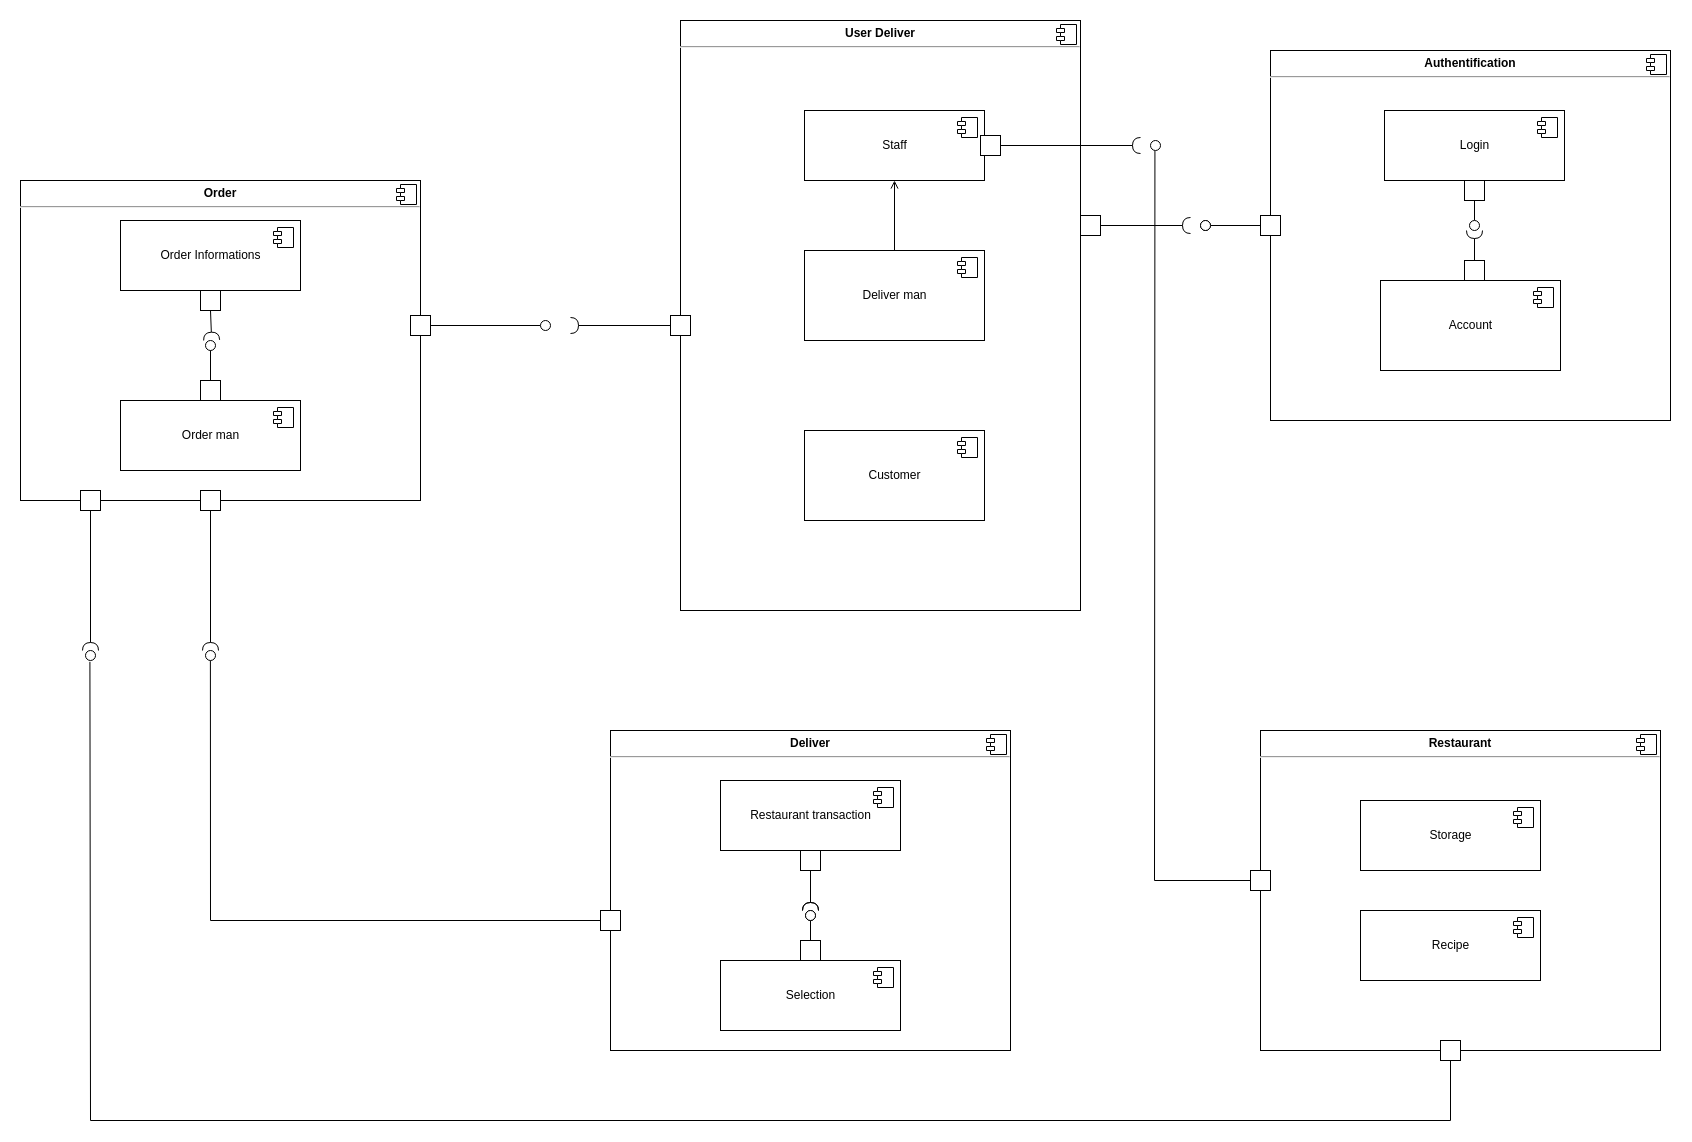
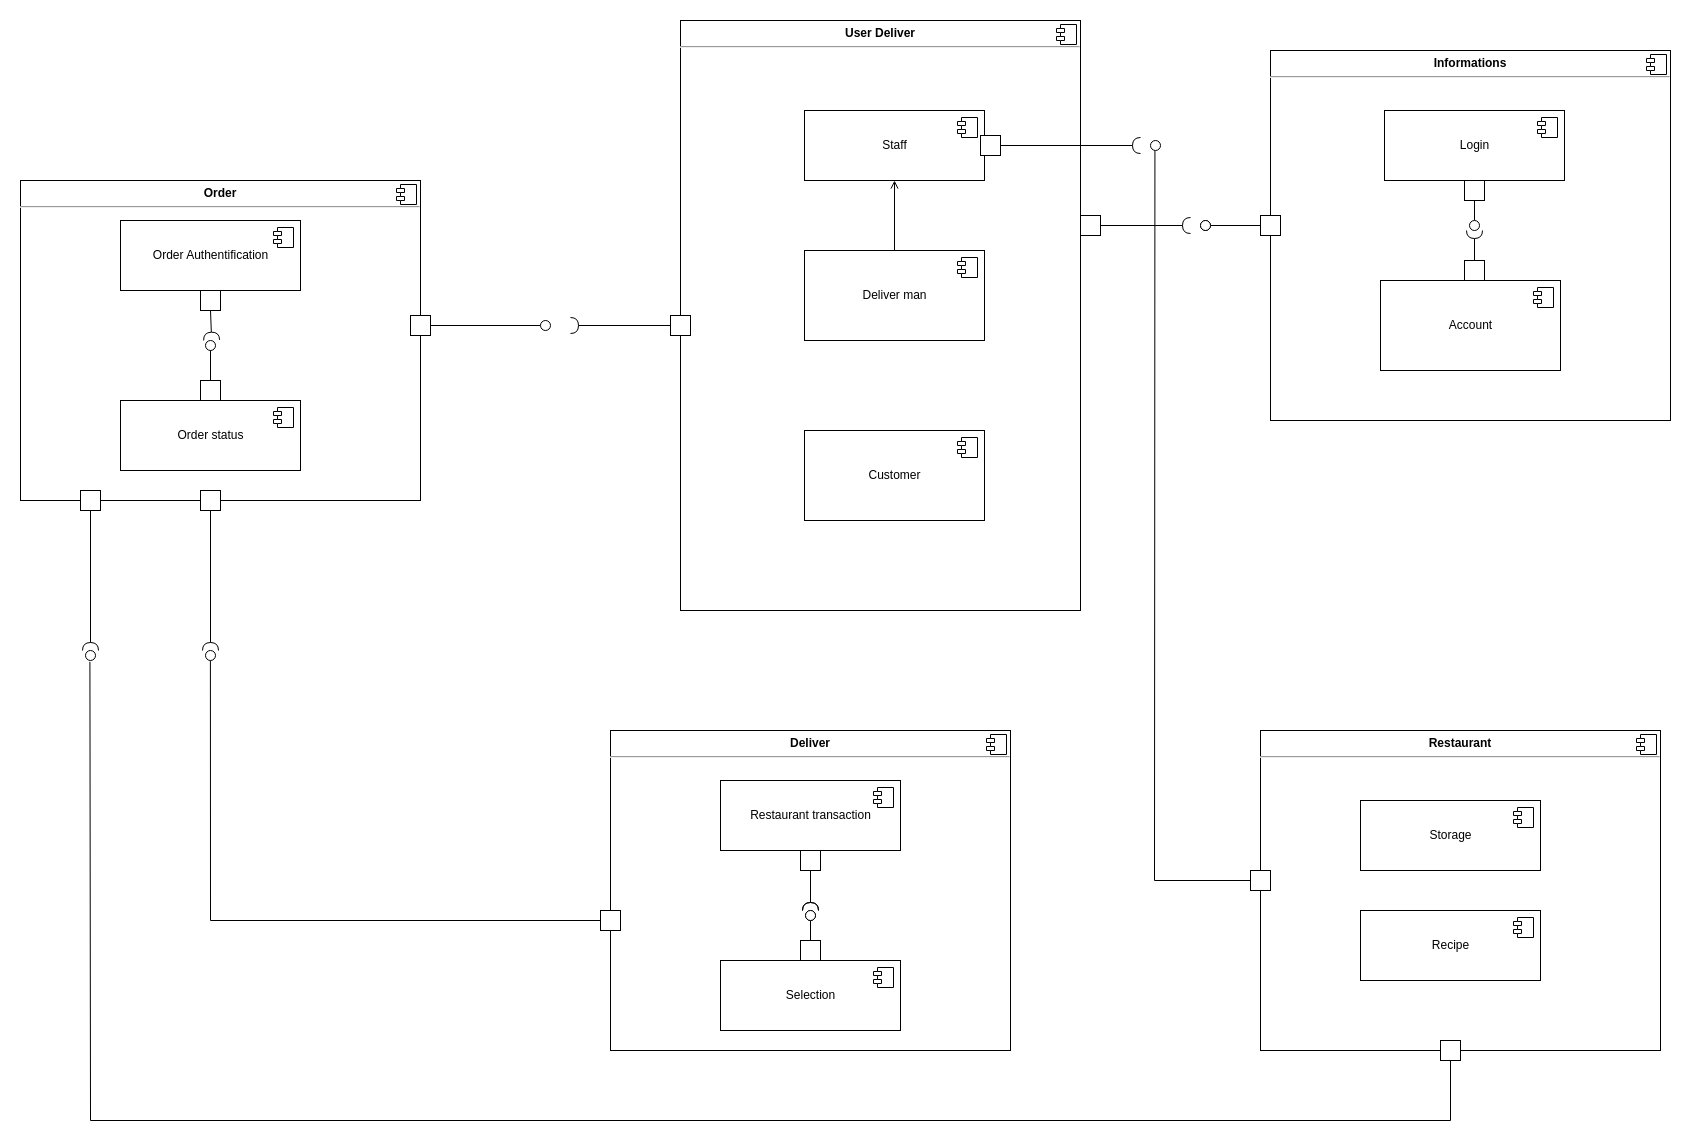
(1320, 51) -> (1309, 51)
(211, 256) -> (211, 256)
(211, 436) -> (211, 436)
